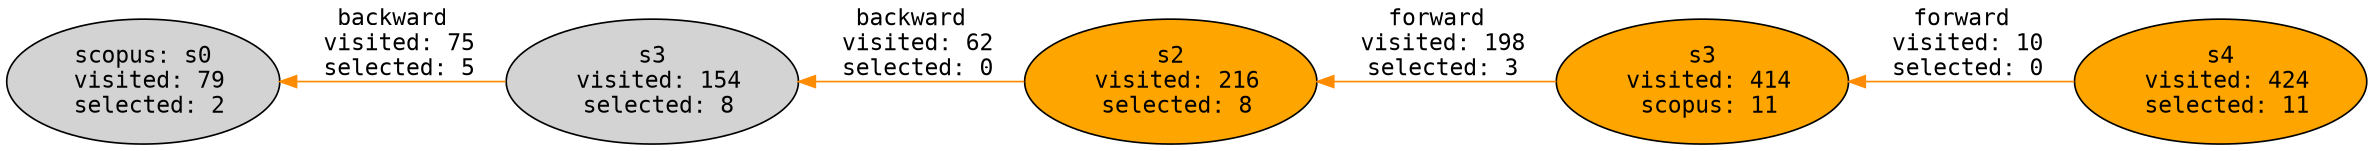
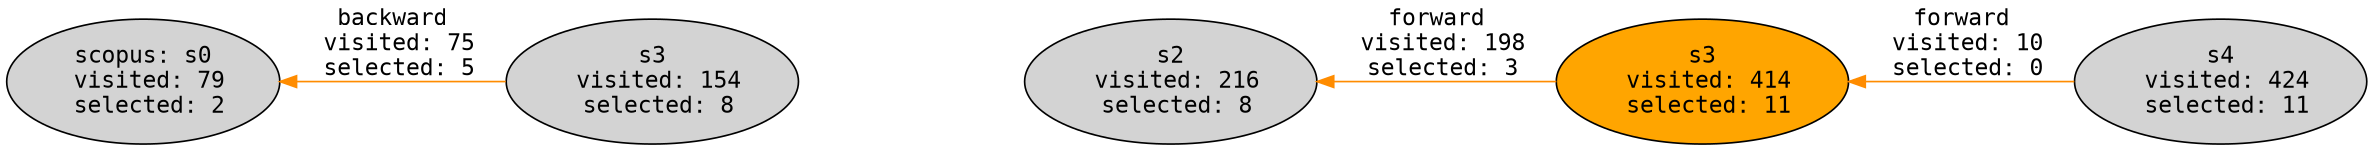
(920, 82) -> none
(1171, 82) -> (1171, 82)
(1702, 82) -> (1702, 82)
(2221, 82) -> (2221, 82)
